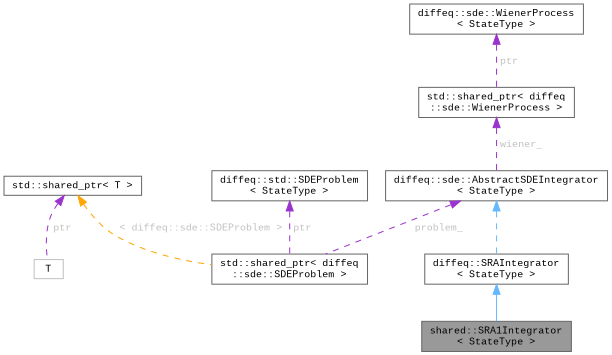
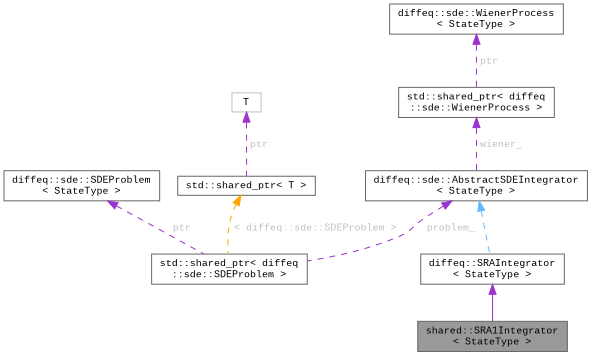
(290, 186) -> (82, 186)
(47, 230) -> (247, 149)
(497, 308) -> (493, 308)
